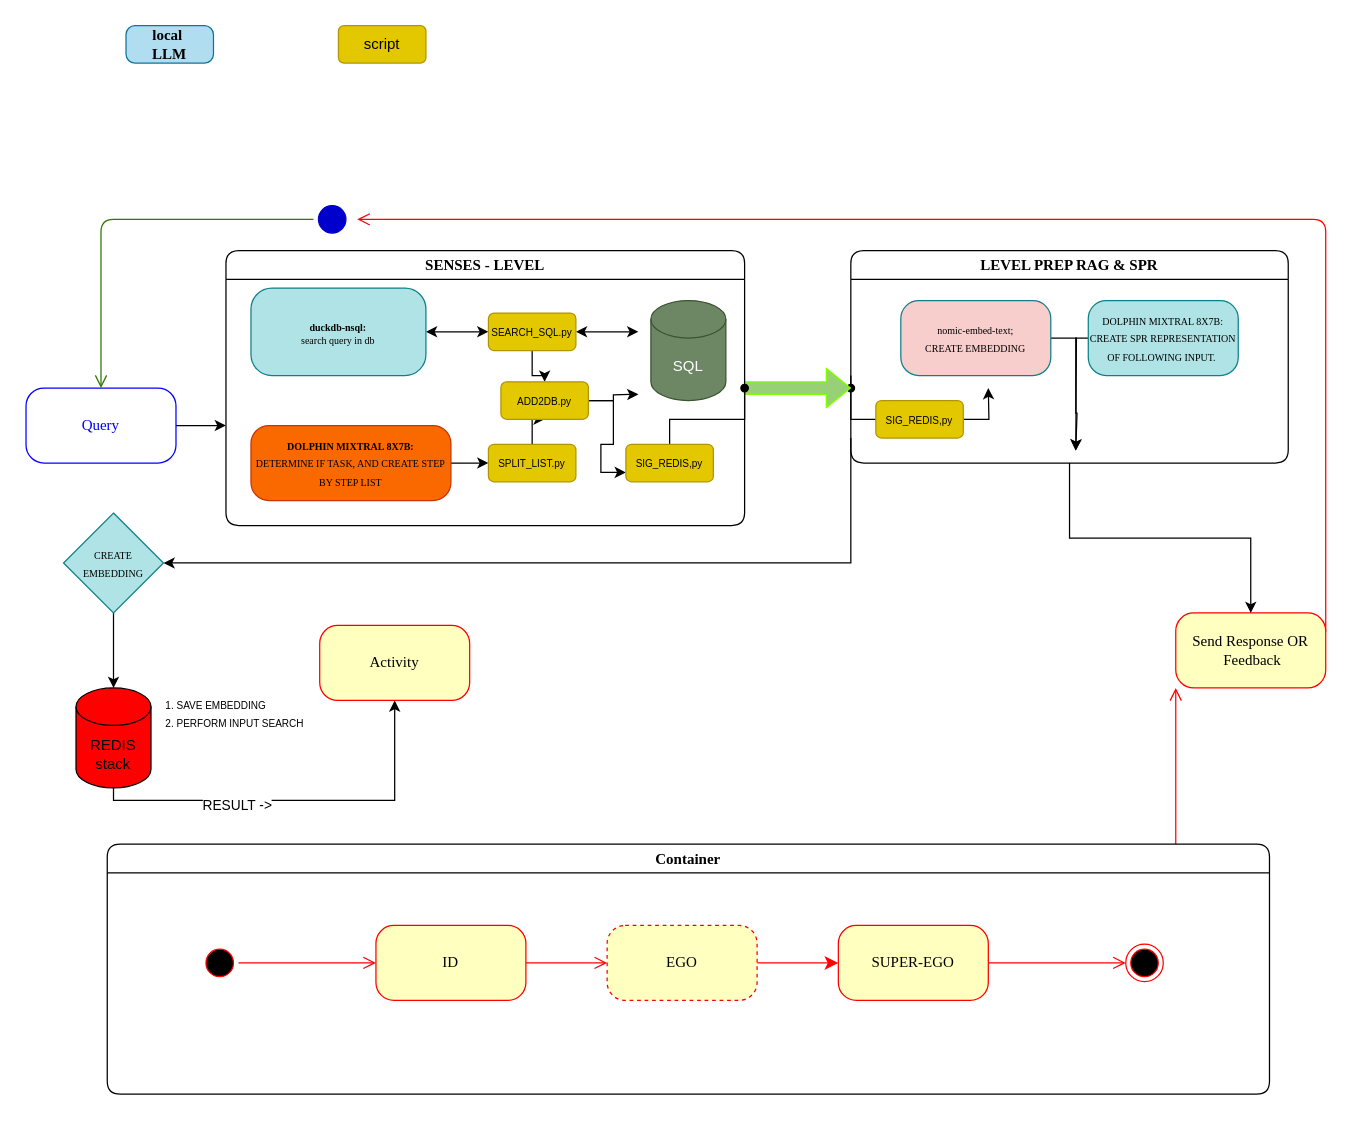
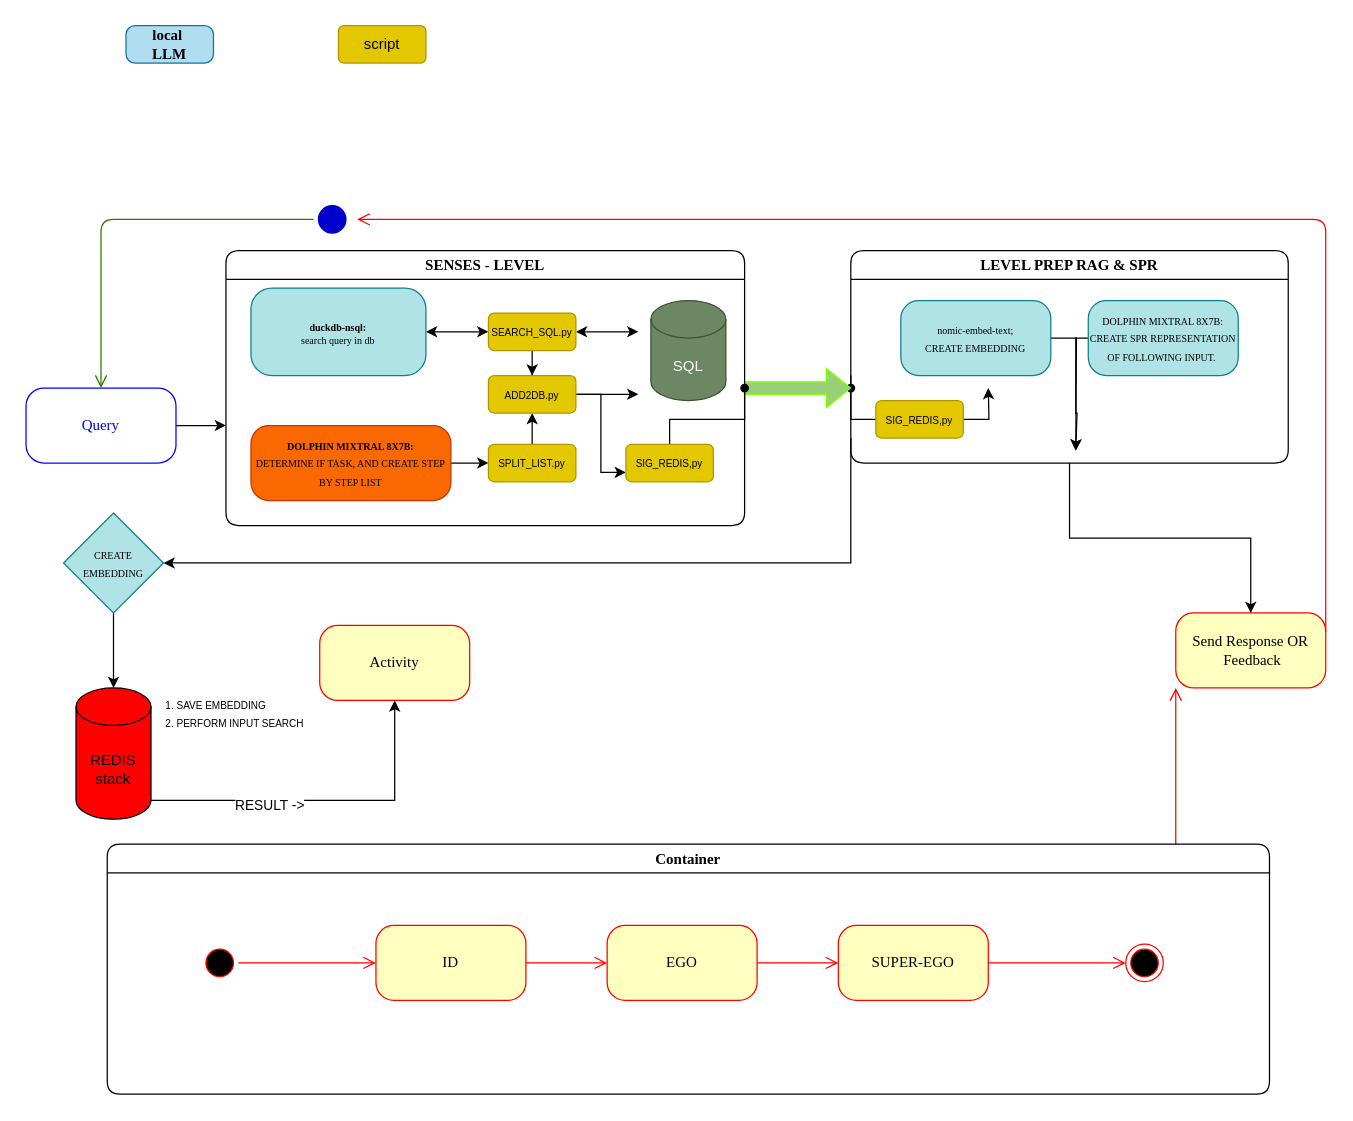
(976, 338) -> (976, 338)
(544, 401) -> (532, 394)
(113, 738) -> (113, 754)
(682, 963) -> (682, 963)
(826, 963) -> (829, 963)
